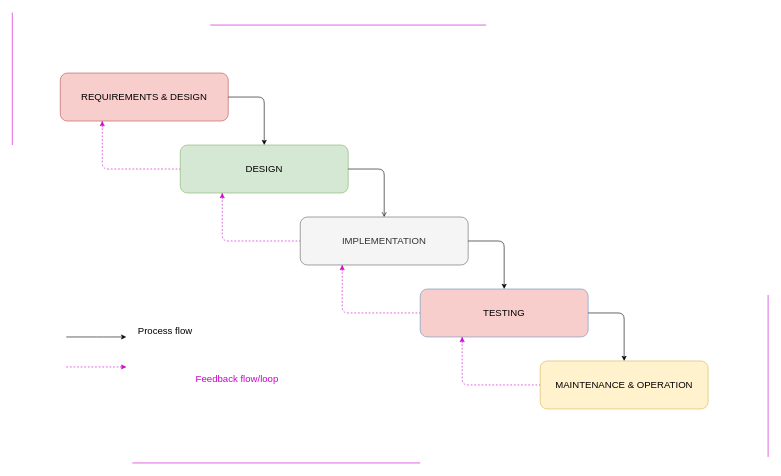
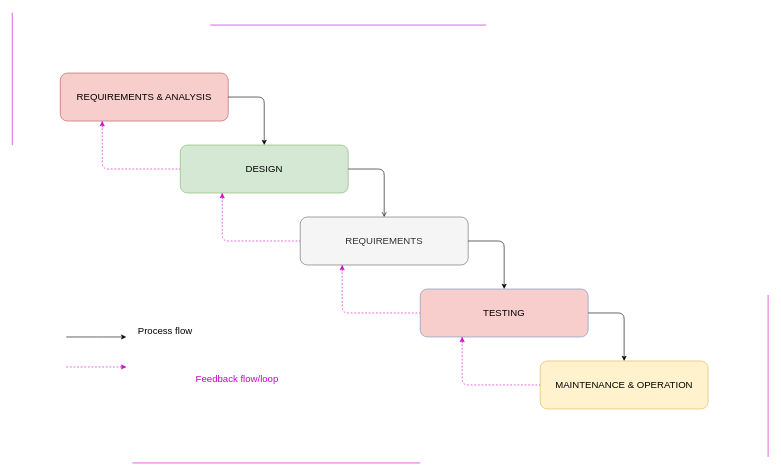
(144, 97) -> (144, 97)
(384, 241) -> (384, 241)
